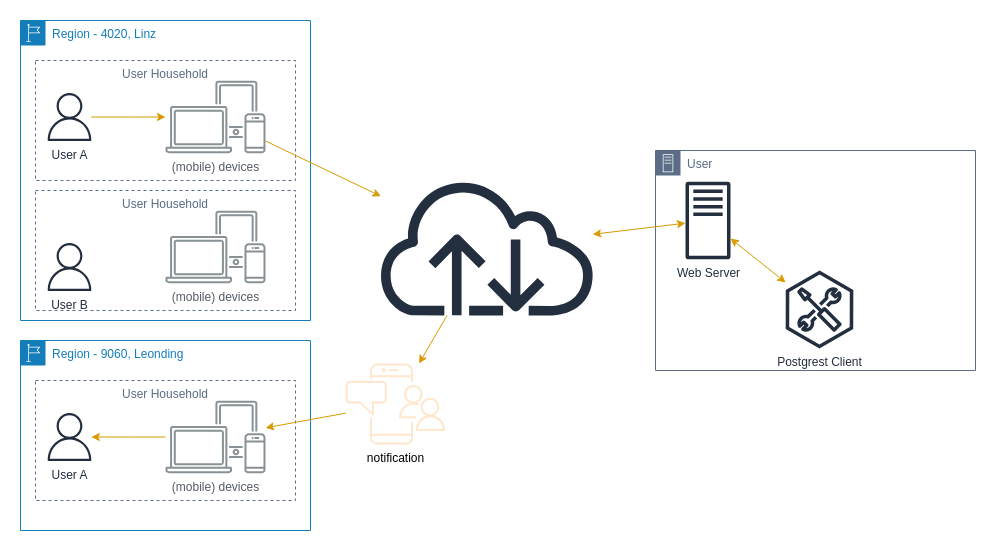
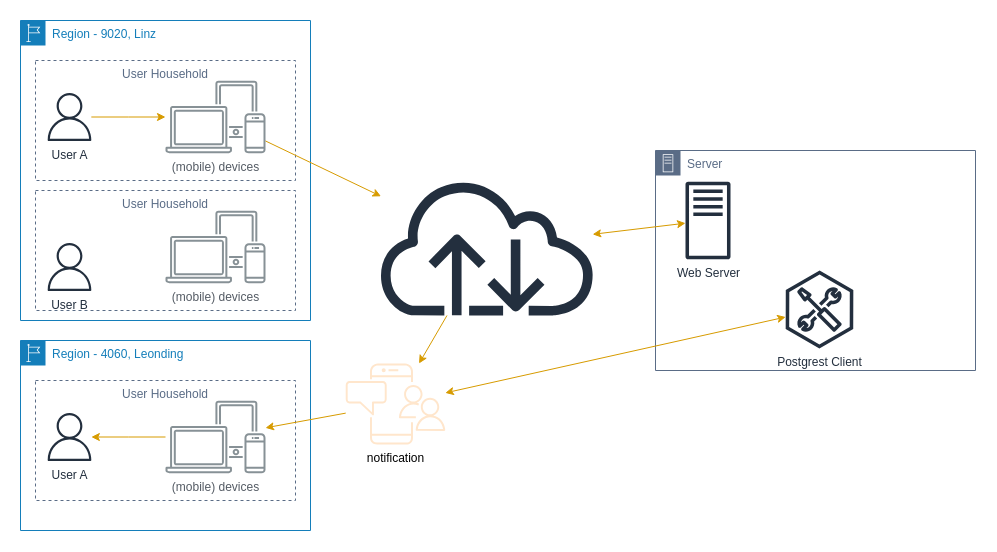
(107, 35) -> (107, 35)
(701, 165) -> (708, 165)
(758, 261) -> (615, 355)
(120, 355) -> (120, 355)
